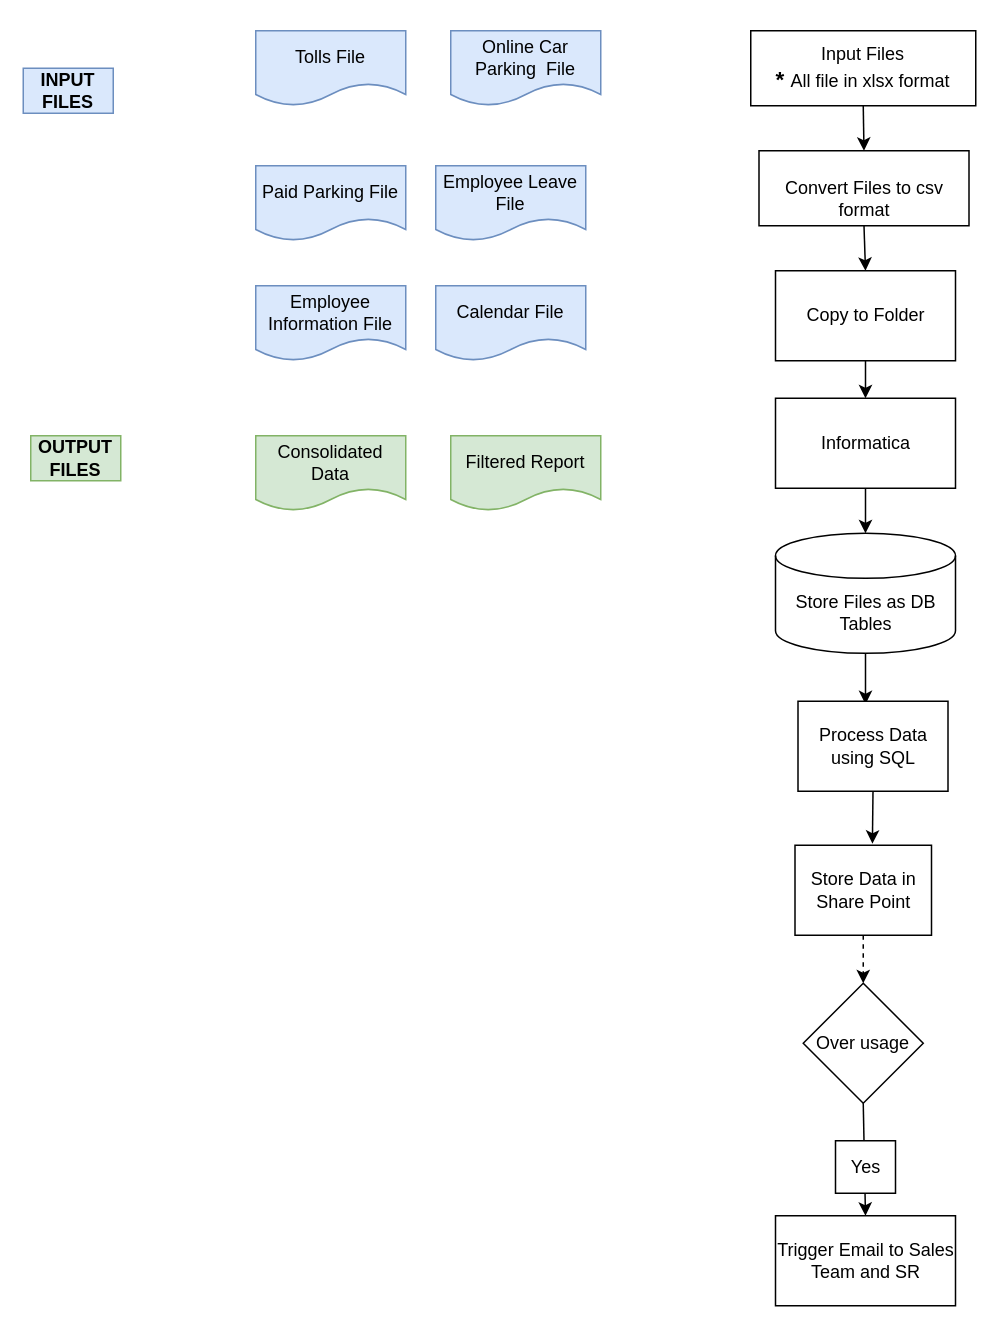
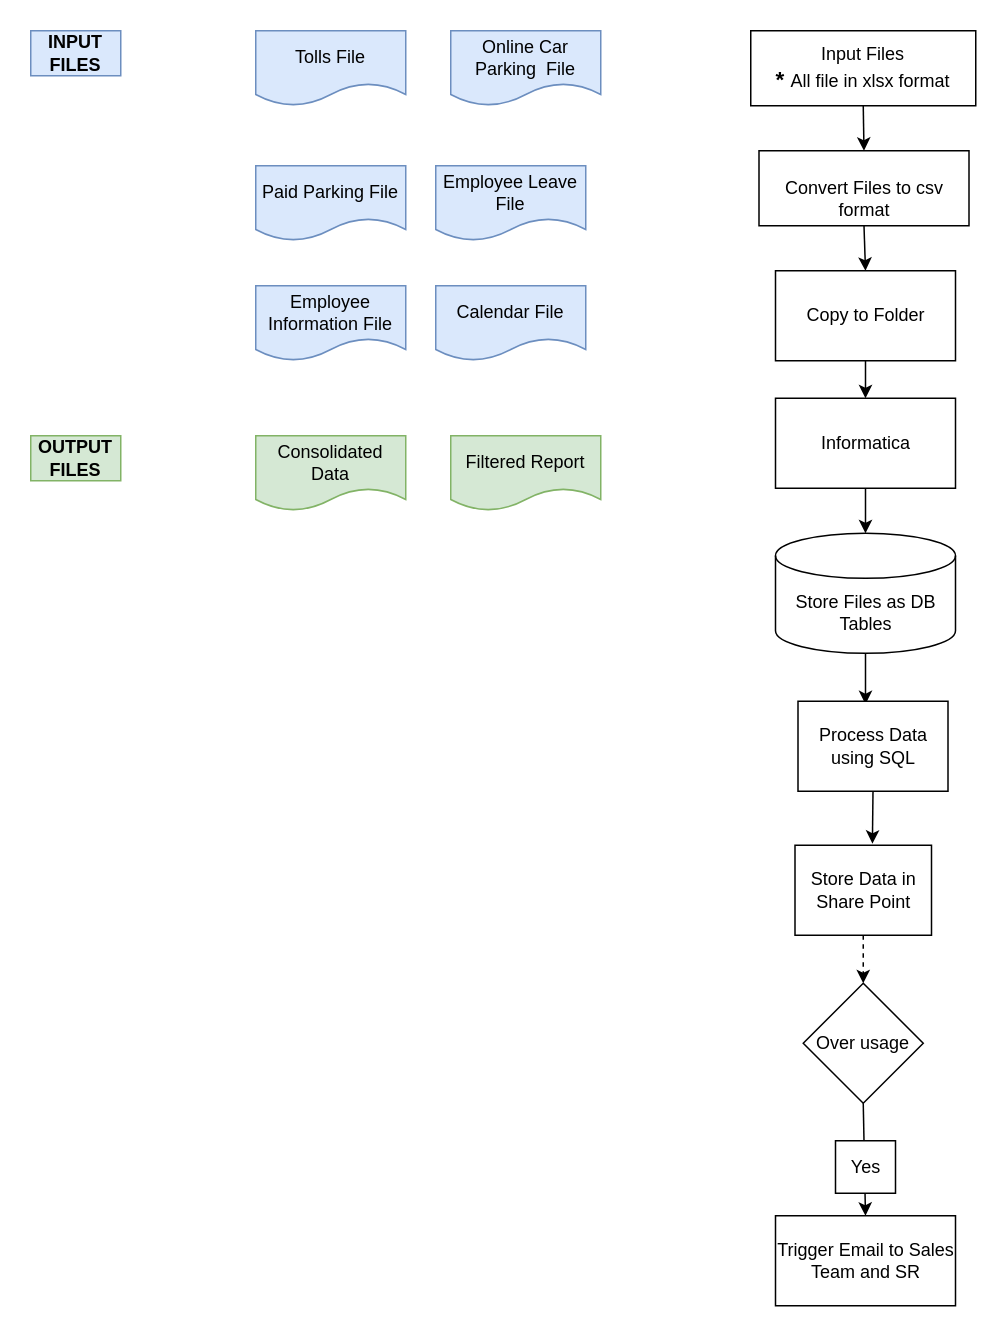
(68, 91) -> (76, 53)
